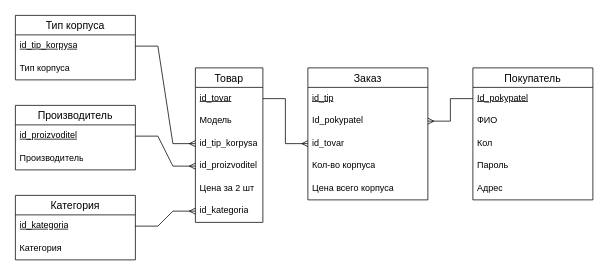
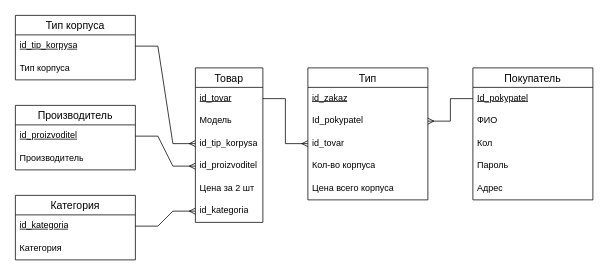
(368, 78) -> (368, 78)
(325, 98) -> (331, 98)
